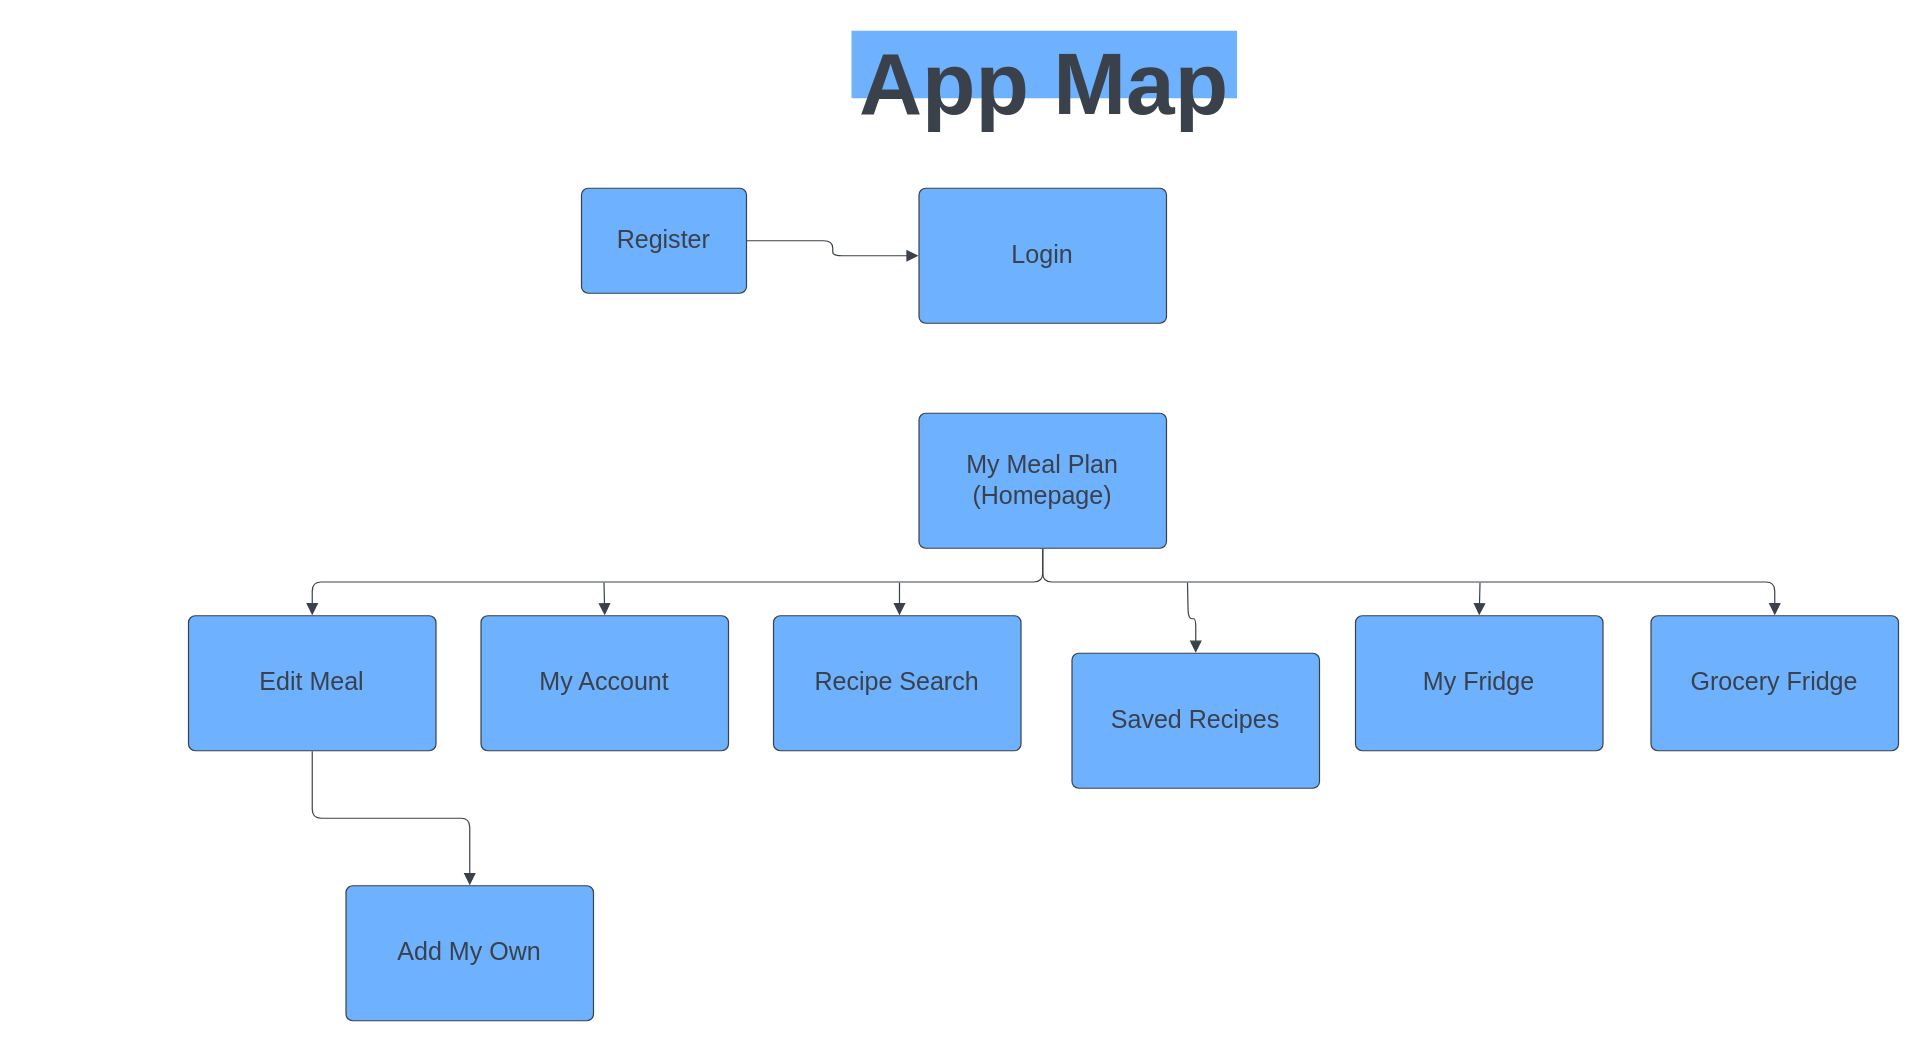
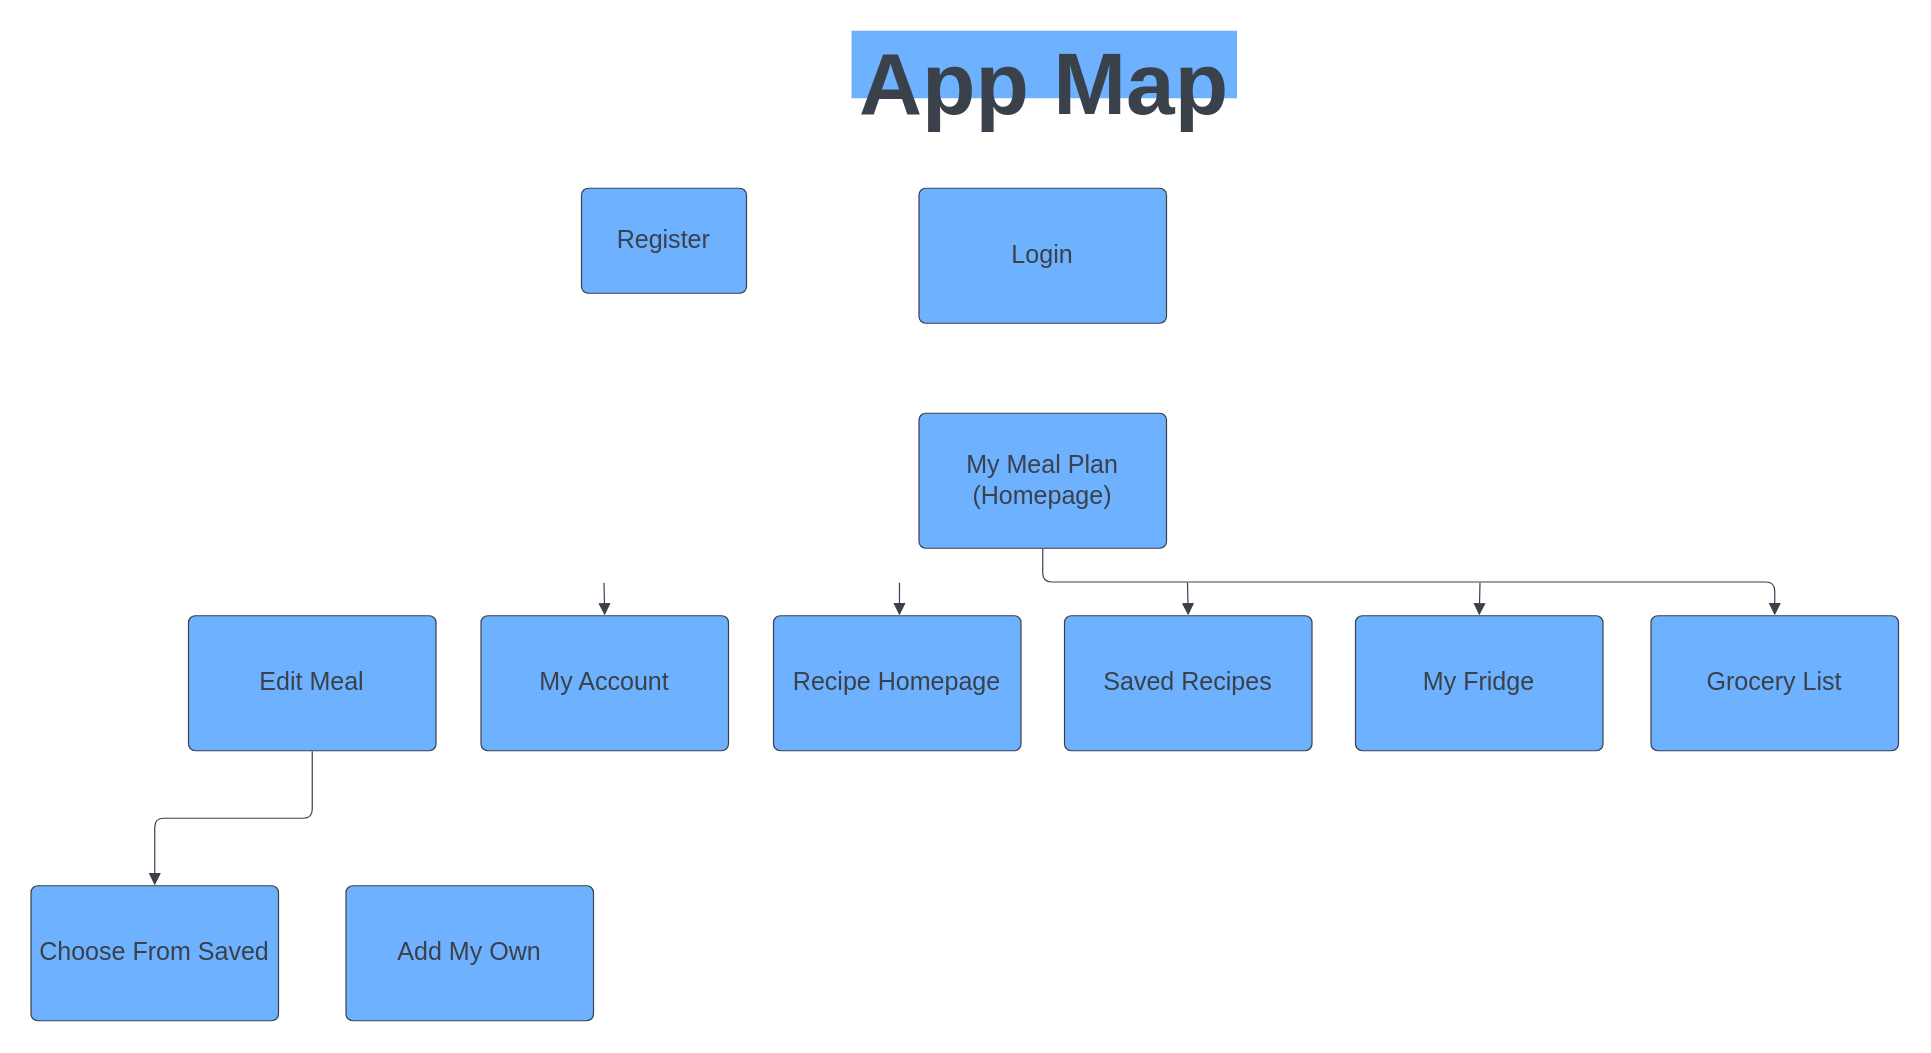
(831, 243) -> none
(312, 591) -> none
(897, 683) -> (897, 683)
(1775, 683) -> (1775, 683)
(1196, 721) -> (1188, 683)
none -> (209, 818)
(415, 818) -> none
none -> (155, 953)
